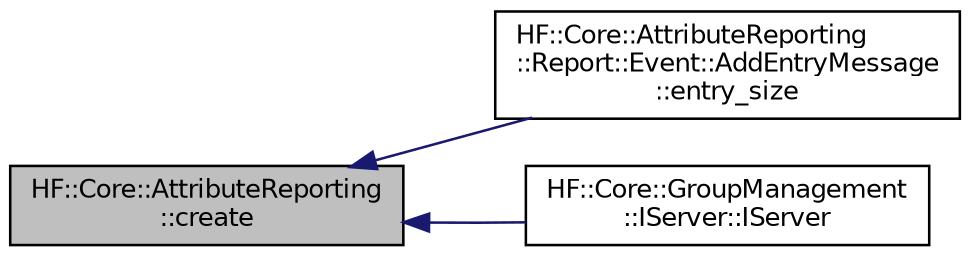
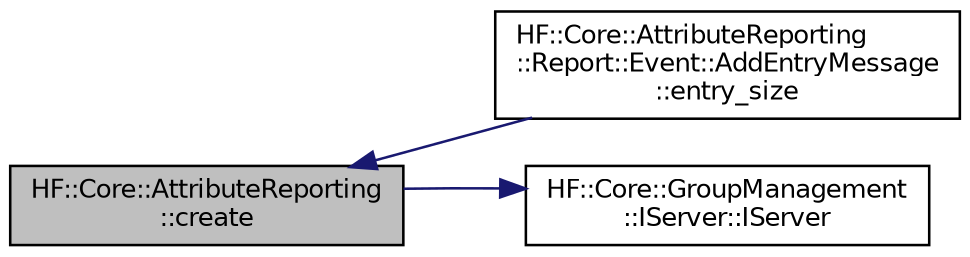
(477, 223) -> (452, 188)
